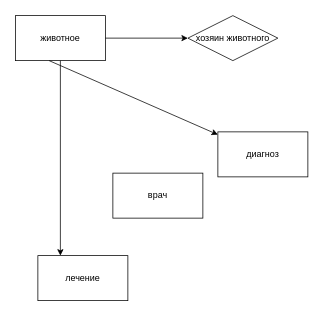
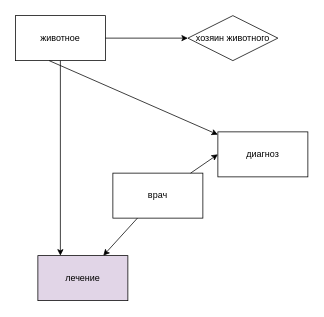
none -> (202, 165)
none -> (122, 234)
(83, 278) -> (83, 278)
